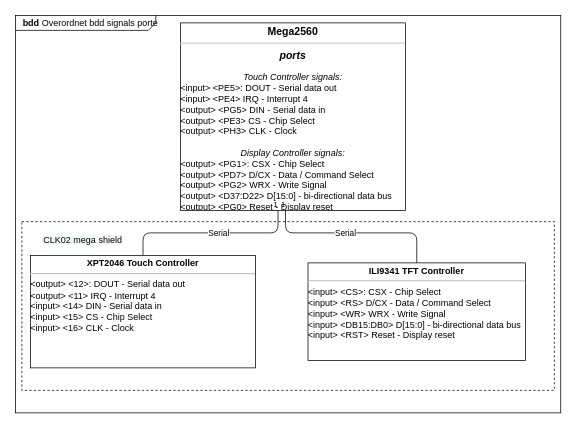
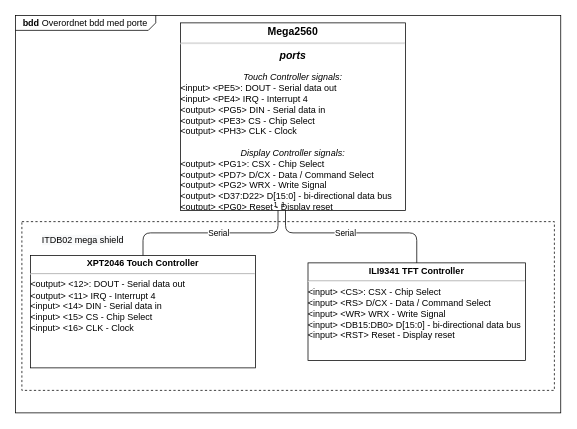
(92, 15) -> (84, 15)
(83, 240) -> (83, 240)
